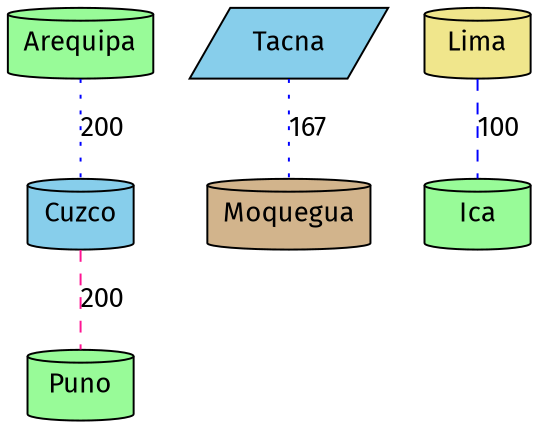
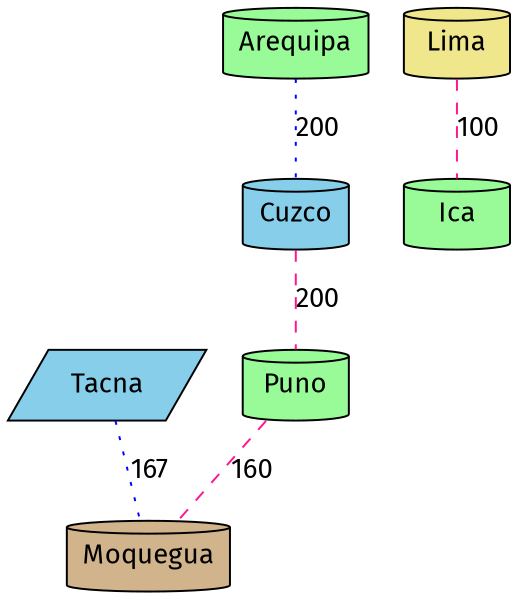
(478, 129) -> (457, 129)
none -> (222, 471)
